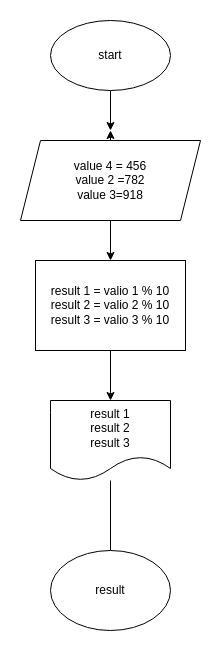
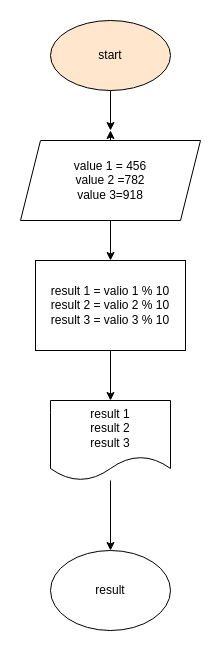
(111, 56) -> (111, 56)
(111, 181) -> (111, 181)
(111, 545) -> (111, 542)
